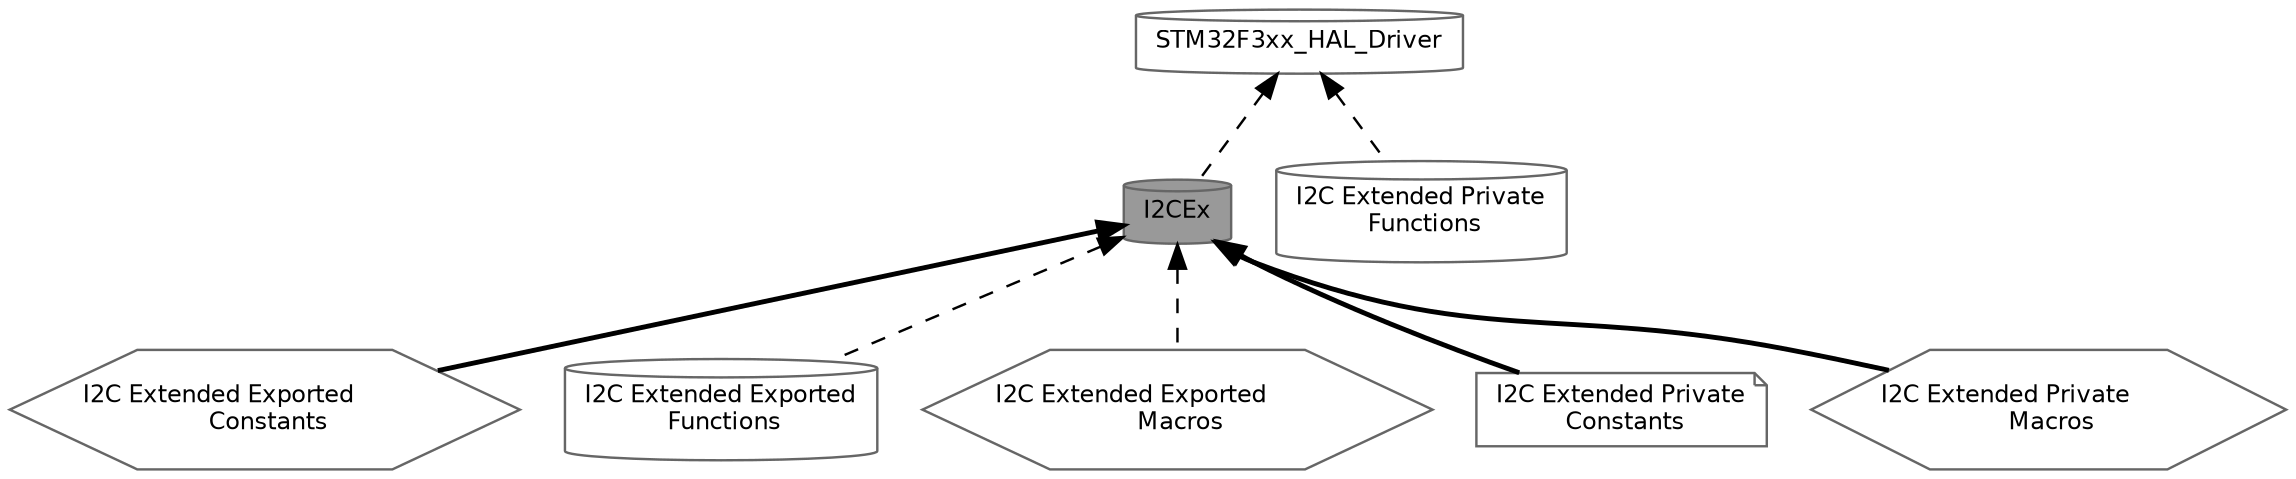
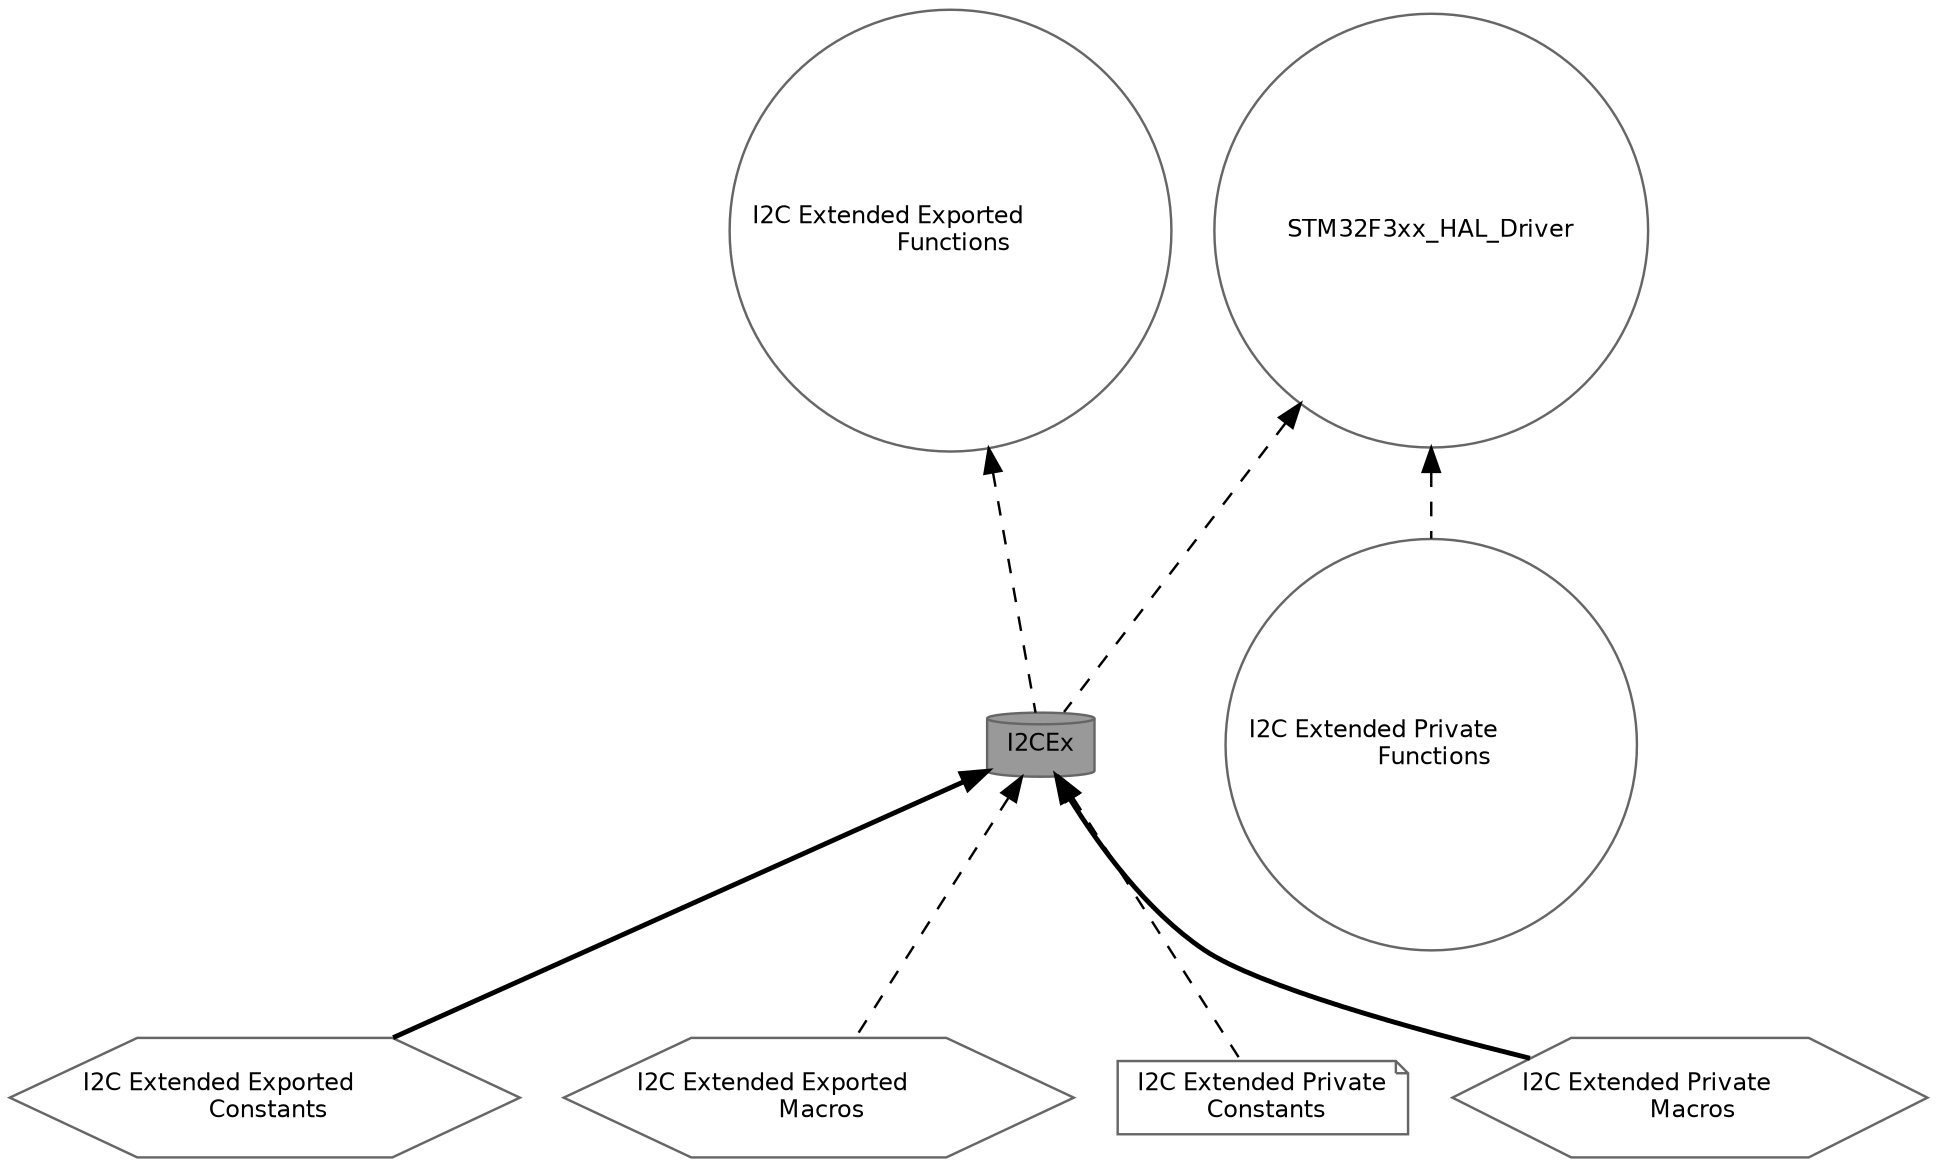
(1299, 42) -> (1431, 231)
(1421, 212) -> (1431, 745)
(966, 303) -> (1014, 592)
(1378, 319) -> (1161, 936)
(721, 410) -> (951, 231)
